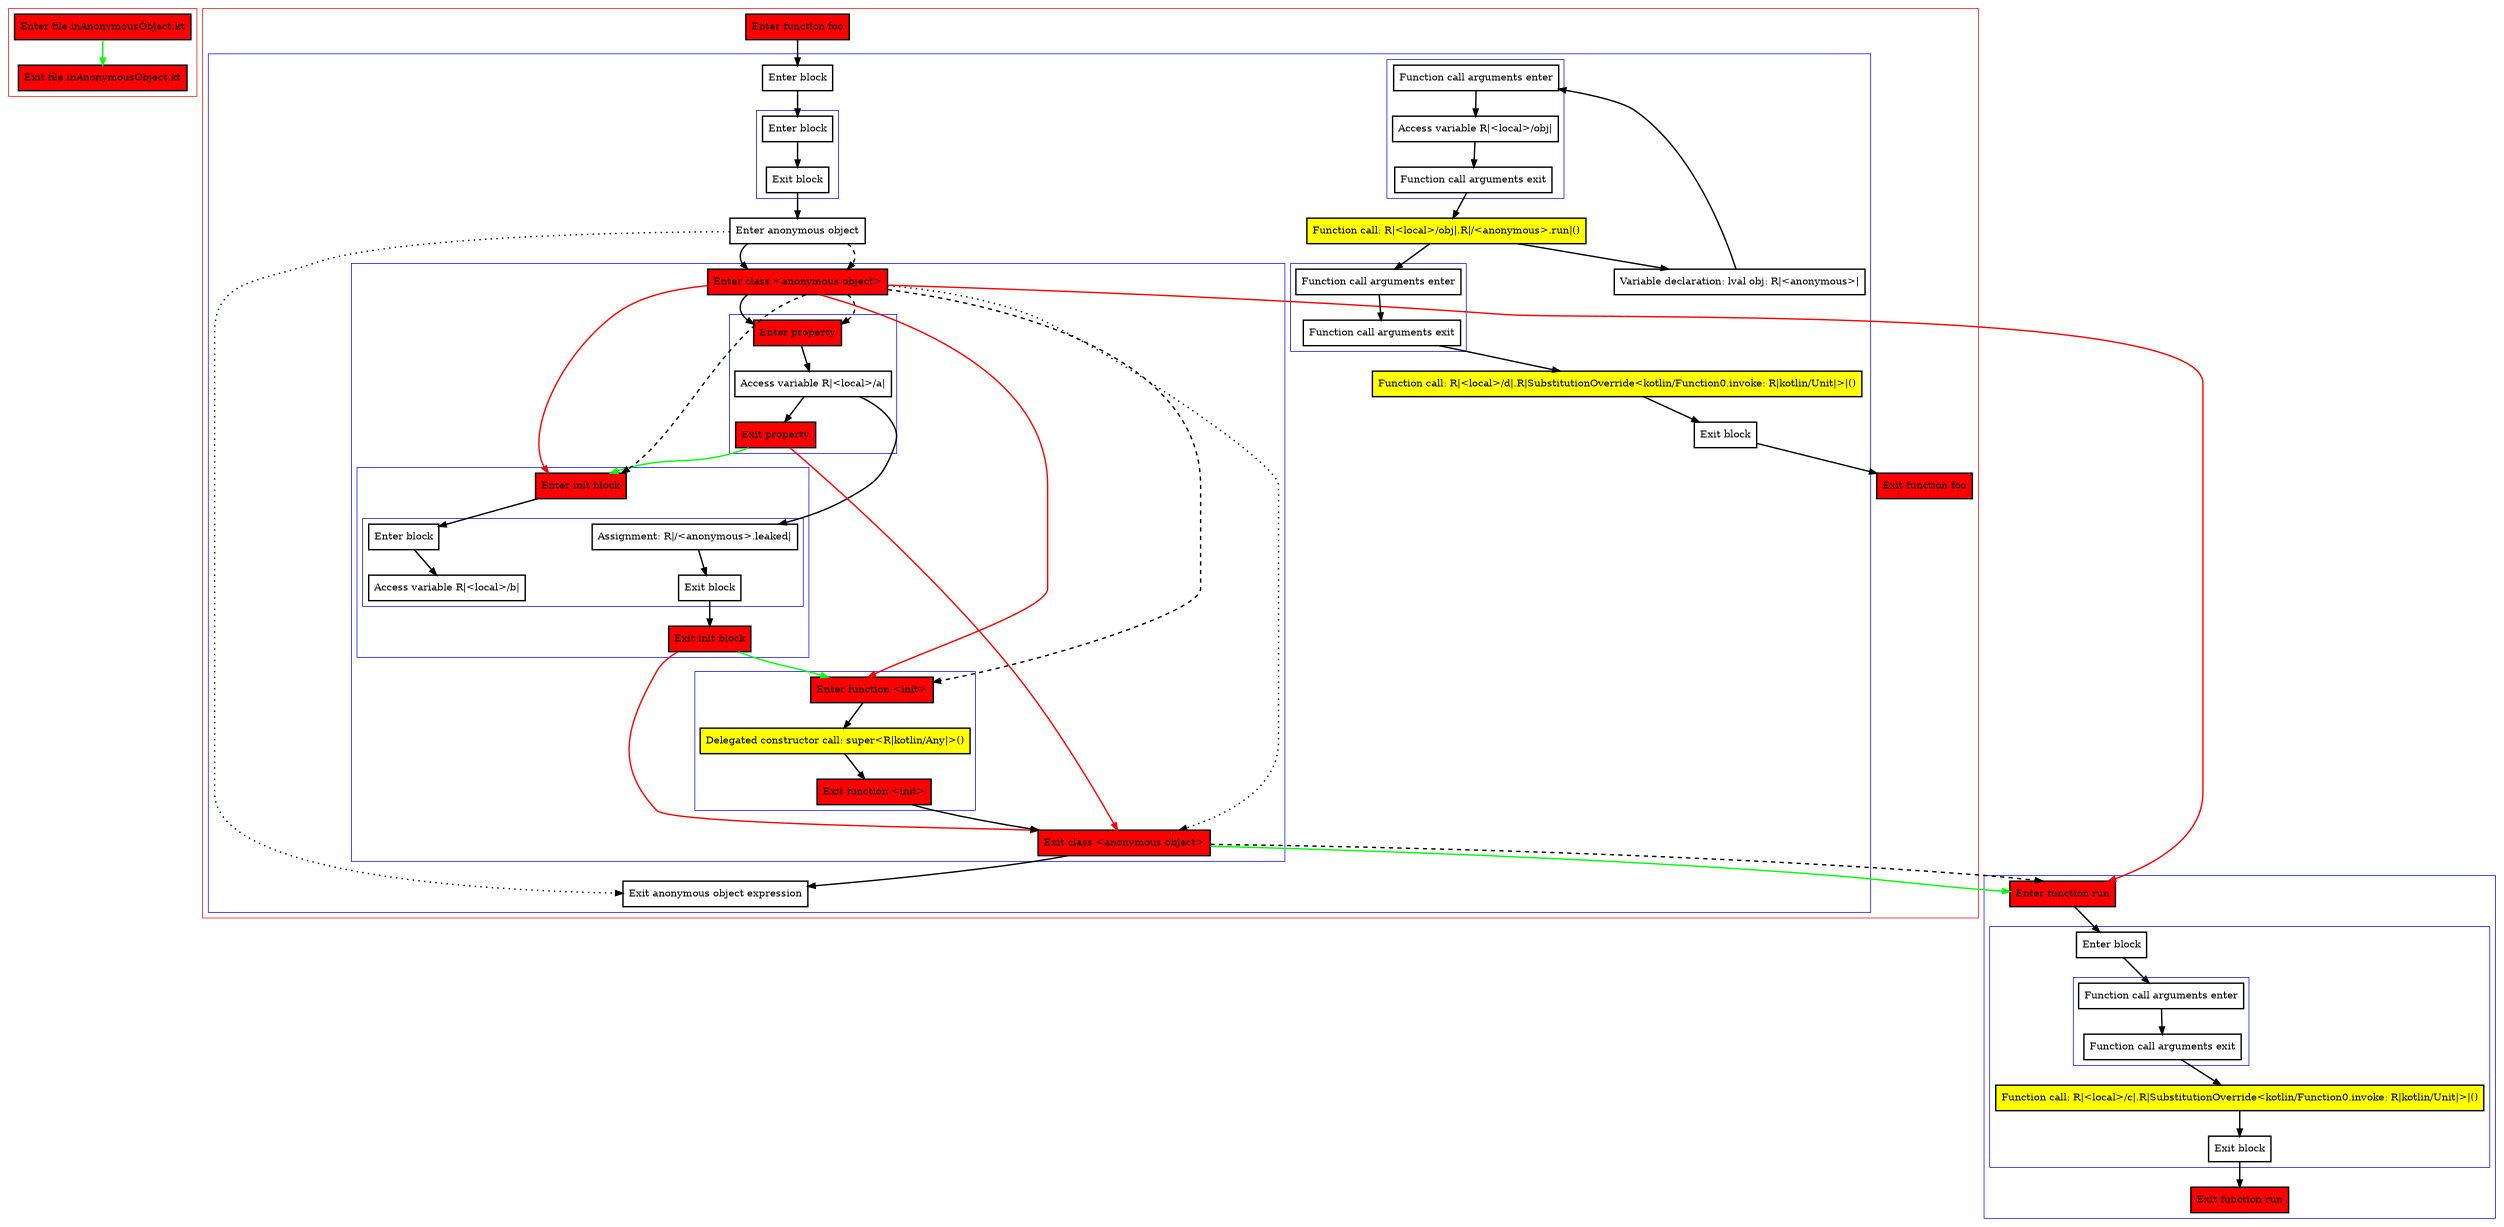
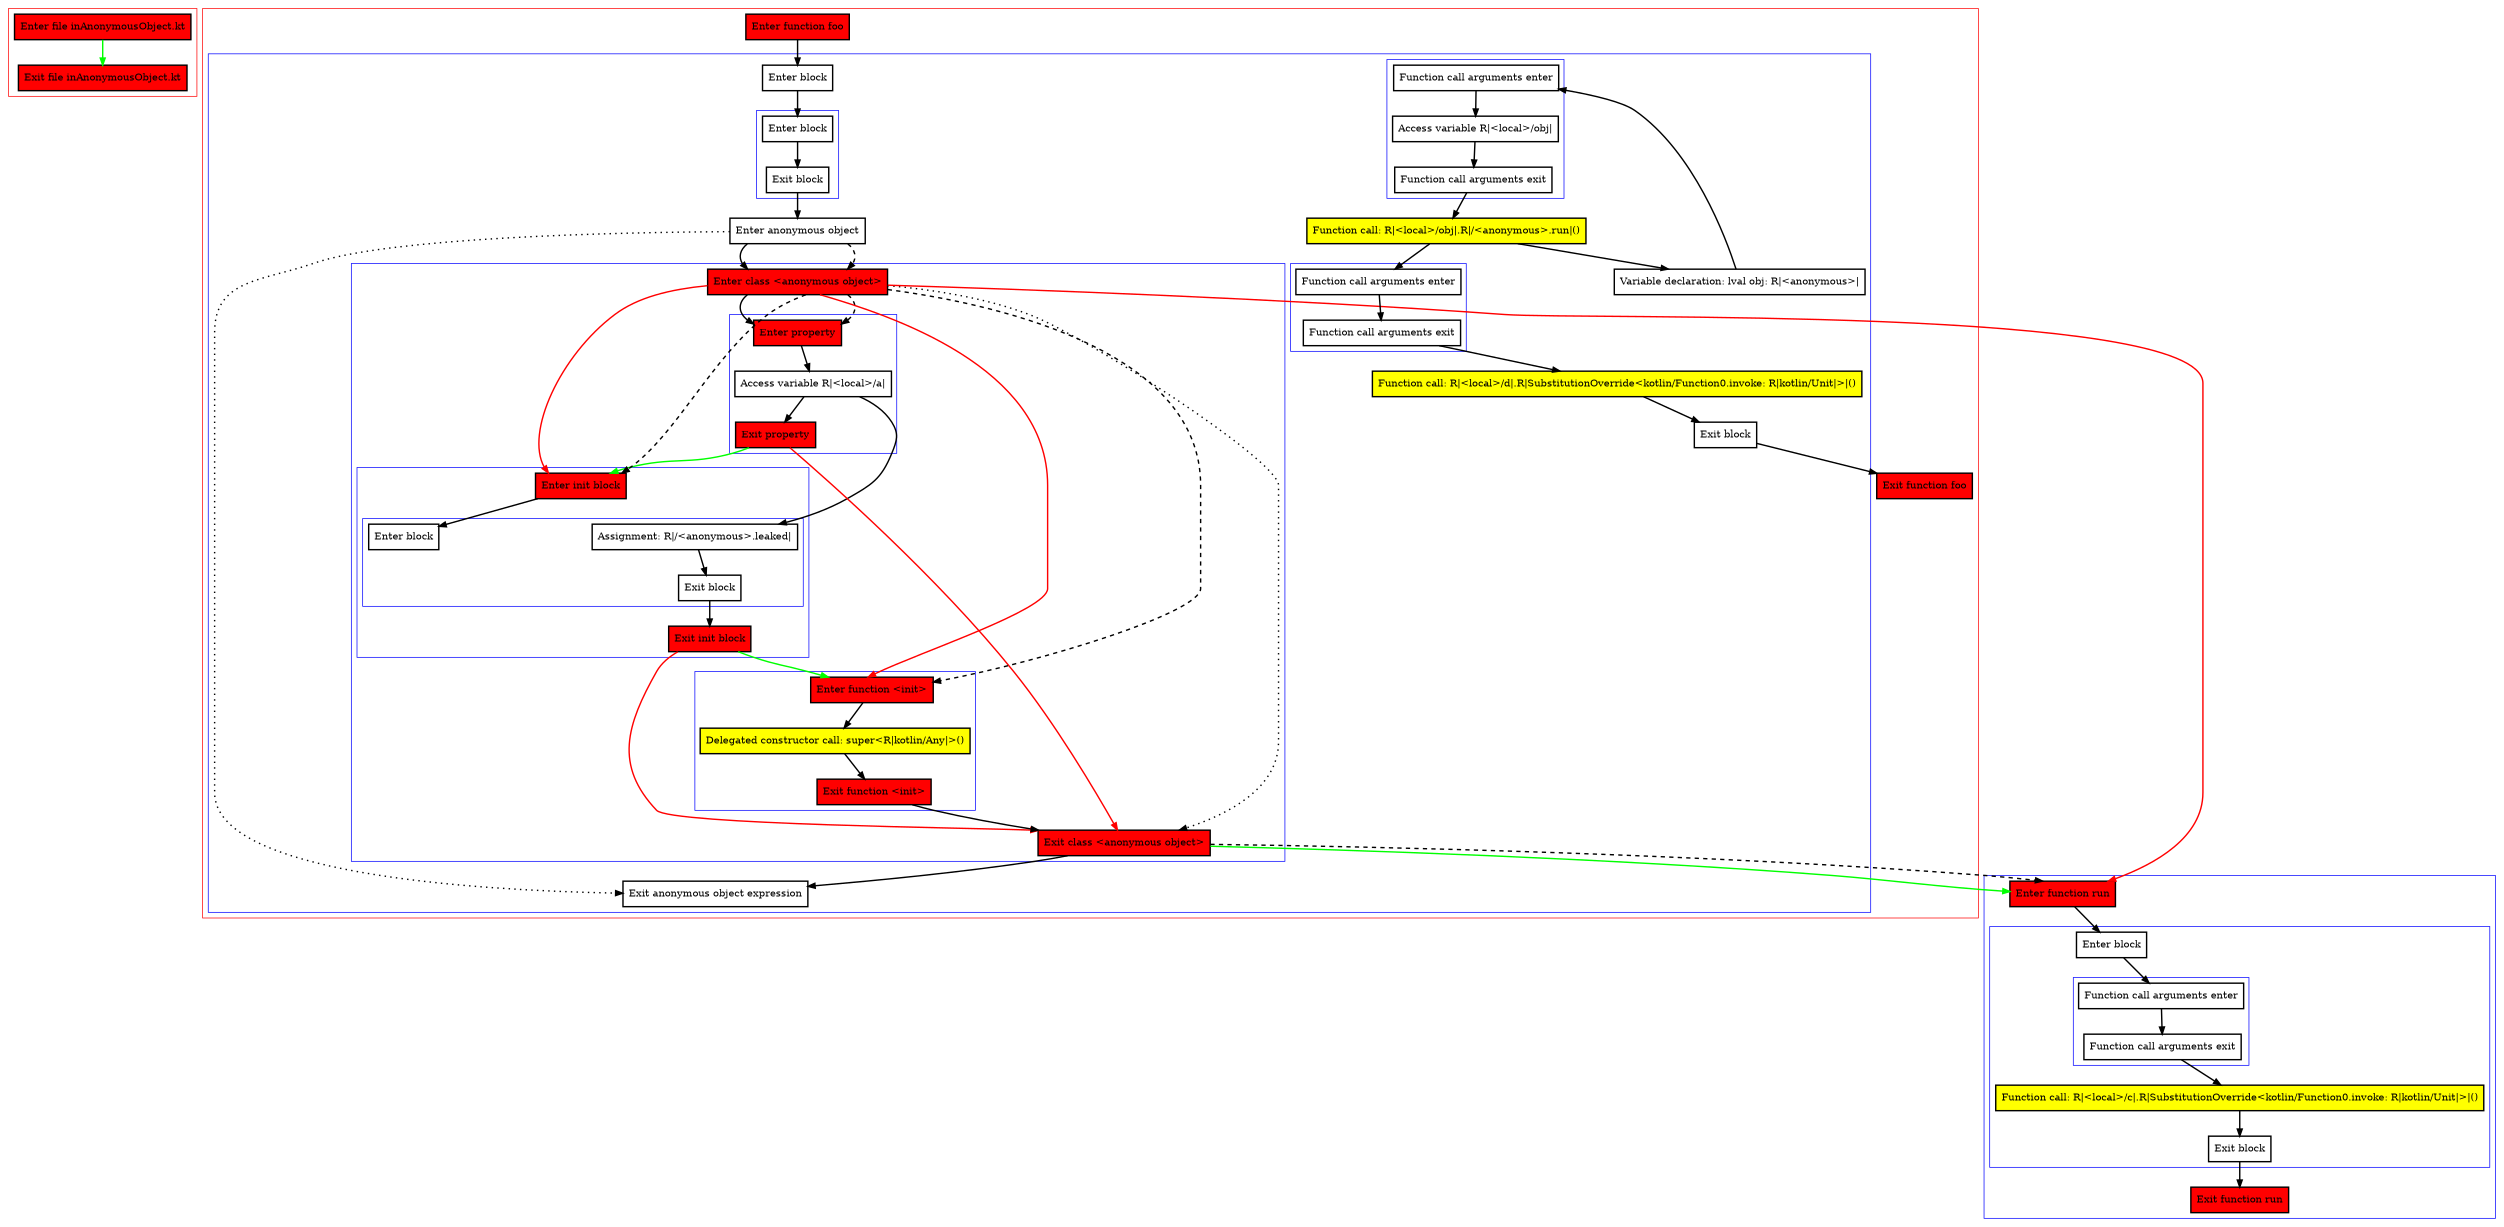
(447, 588) -> none
